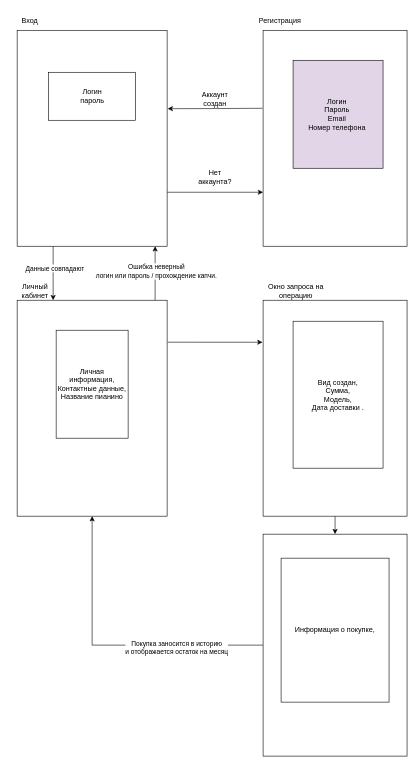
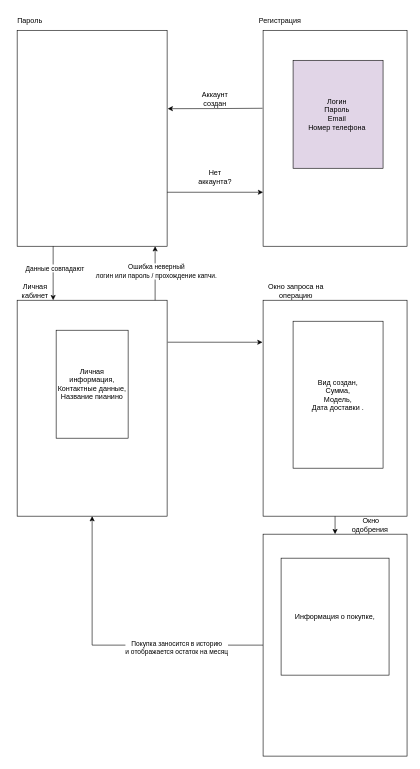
(31, 21) -> (31, 21)
(92, 96) -> none
(35, 291) -> (35, 291)
none -> (371, 525)
(335, 630) -> (335, 617)
